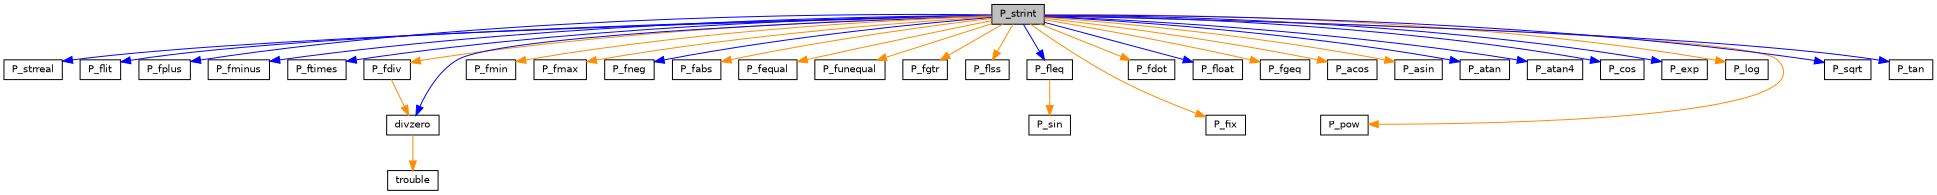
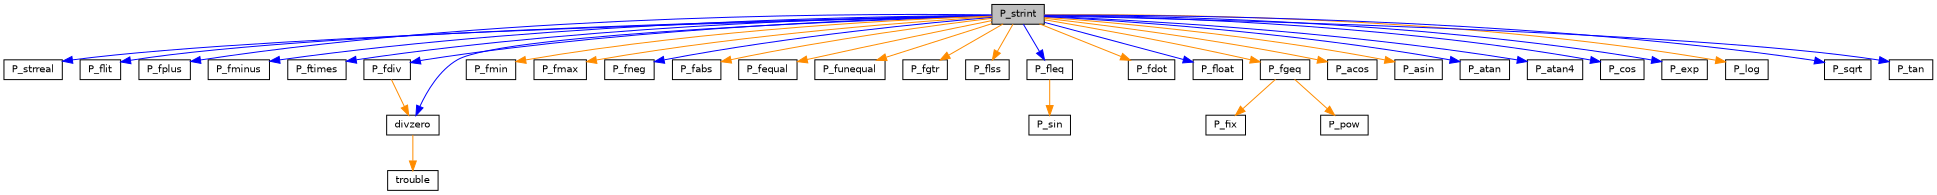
(705, 30) -> (705, 30)
(1110, 75) -> (1259, 94)
(1780, 80) -> (1311, 94)
